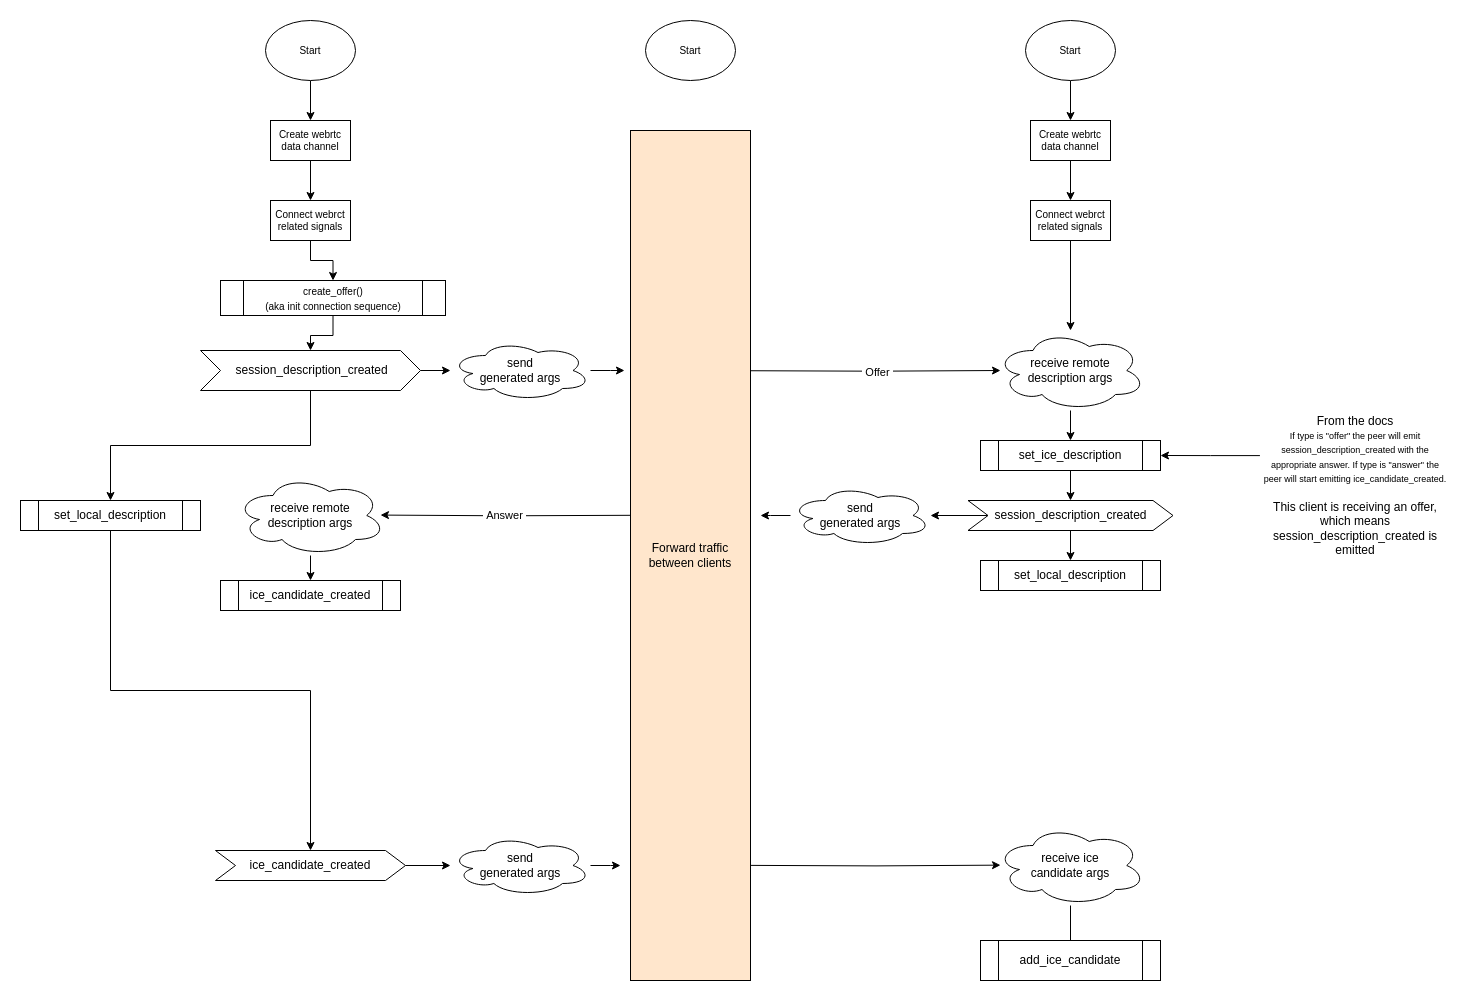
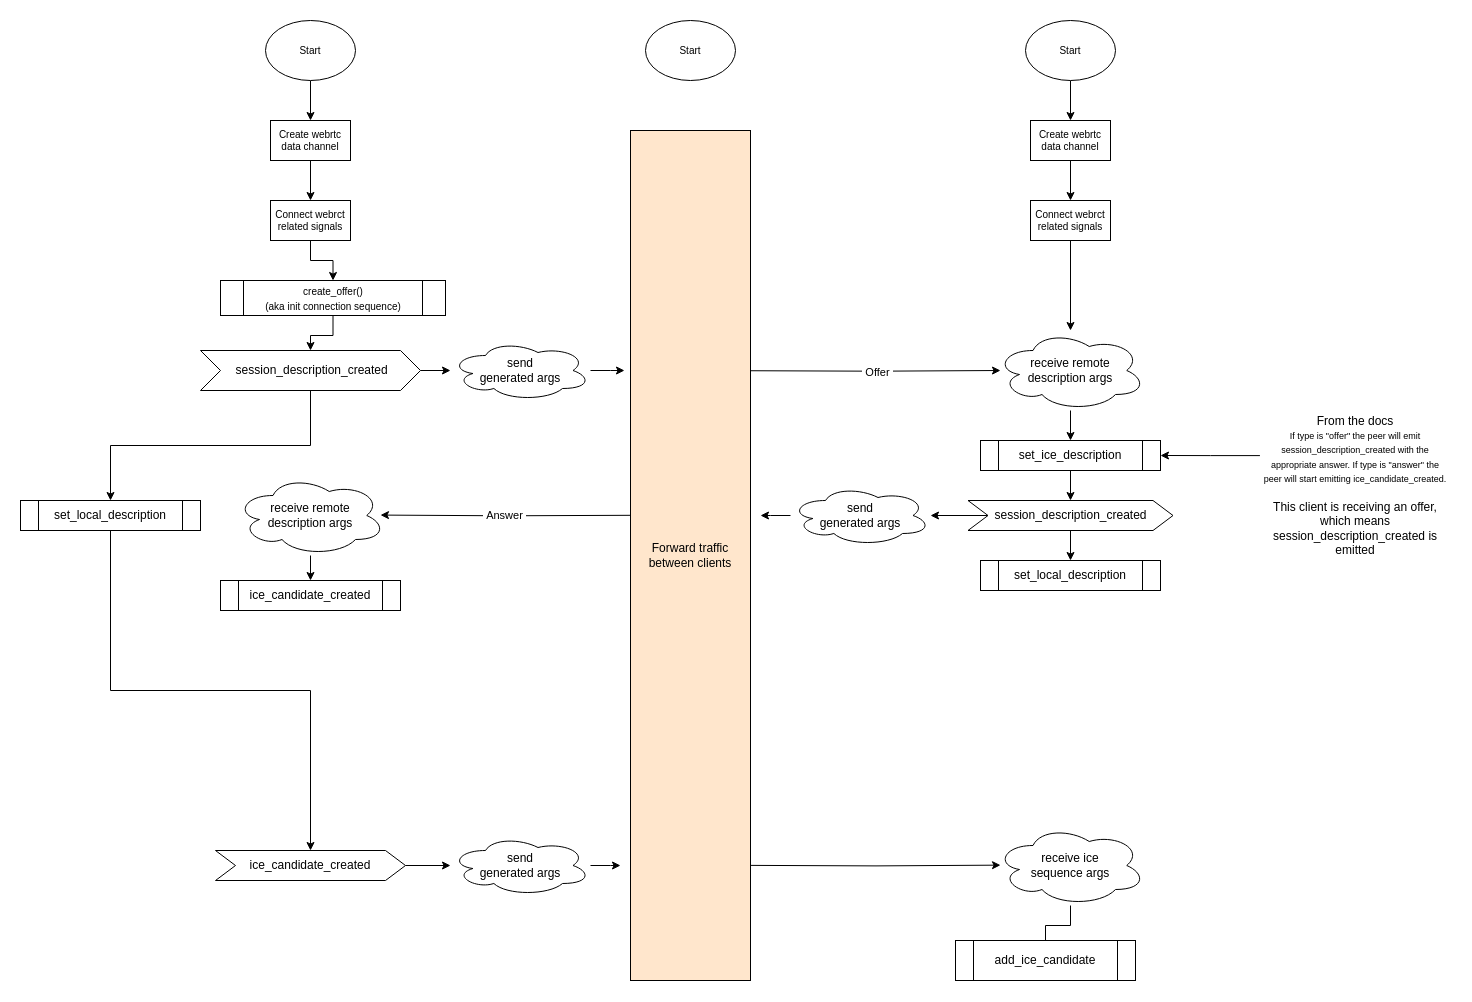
(1071, 866) -> (1071, 866)
(1071, 961) -> (1046, 961)
